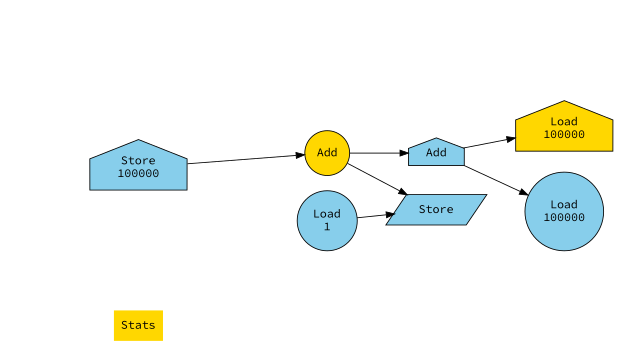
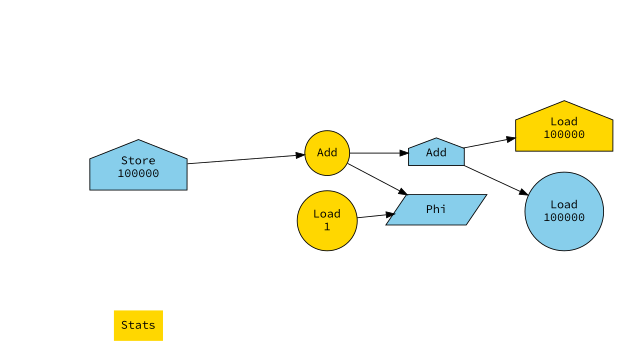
(436, 210) -> (436, 210)
(327, 221) -> (327, 221)
